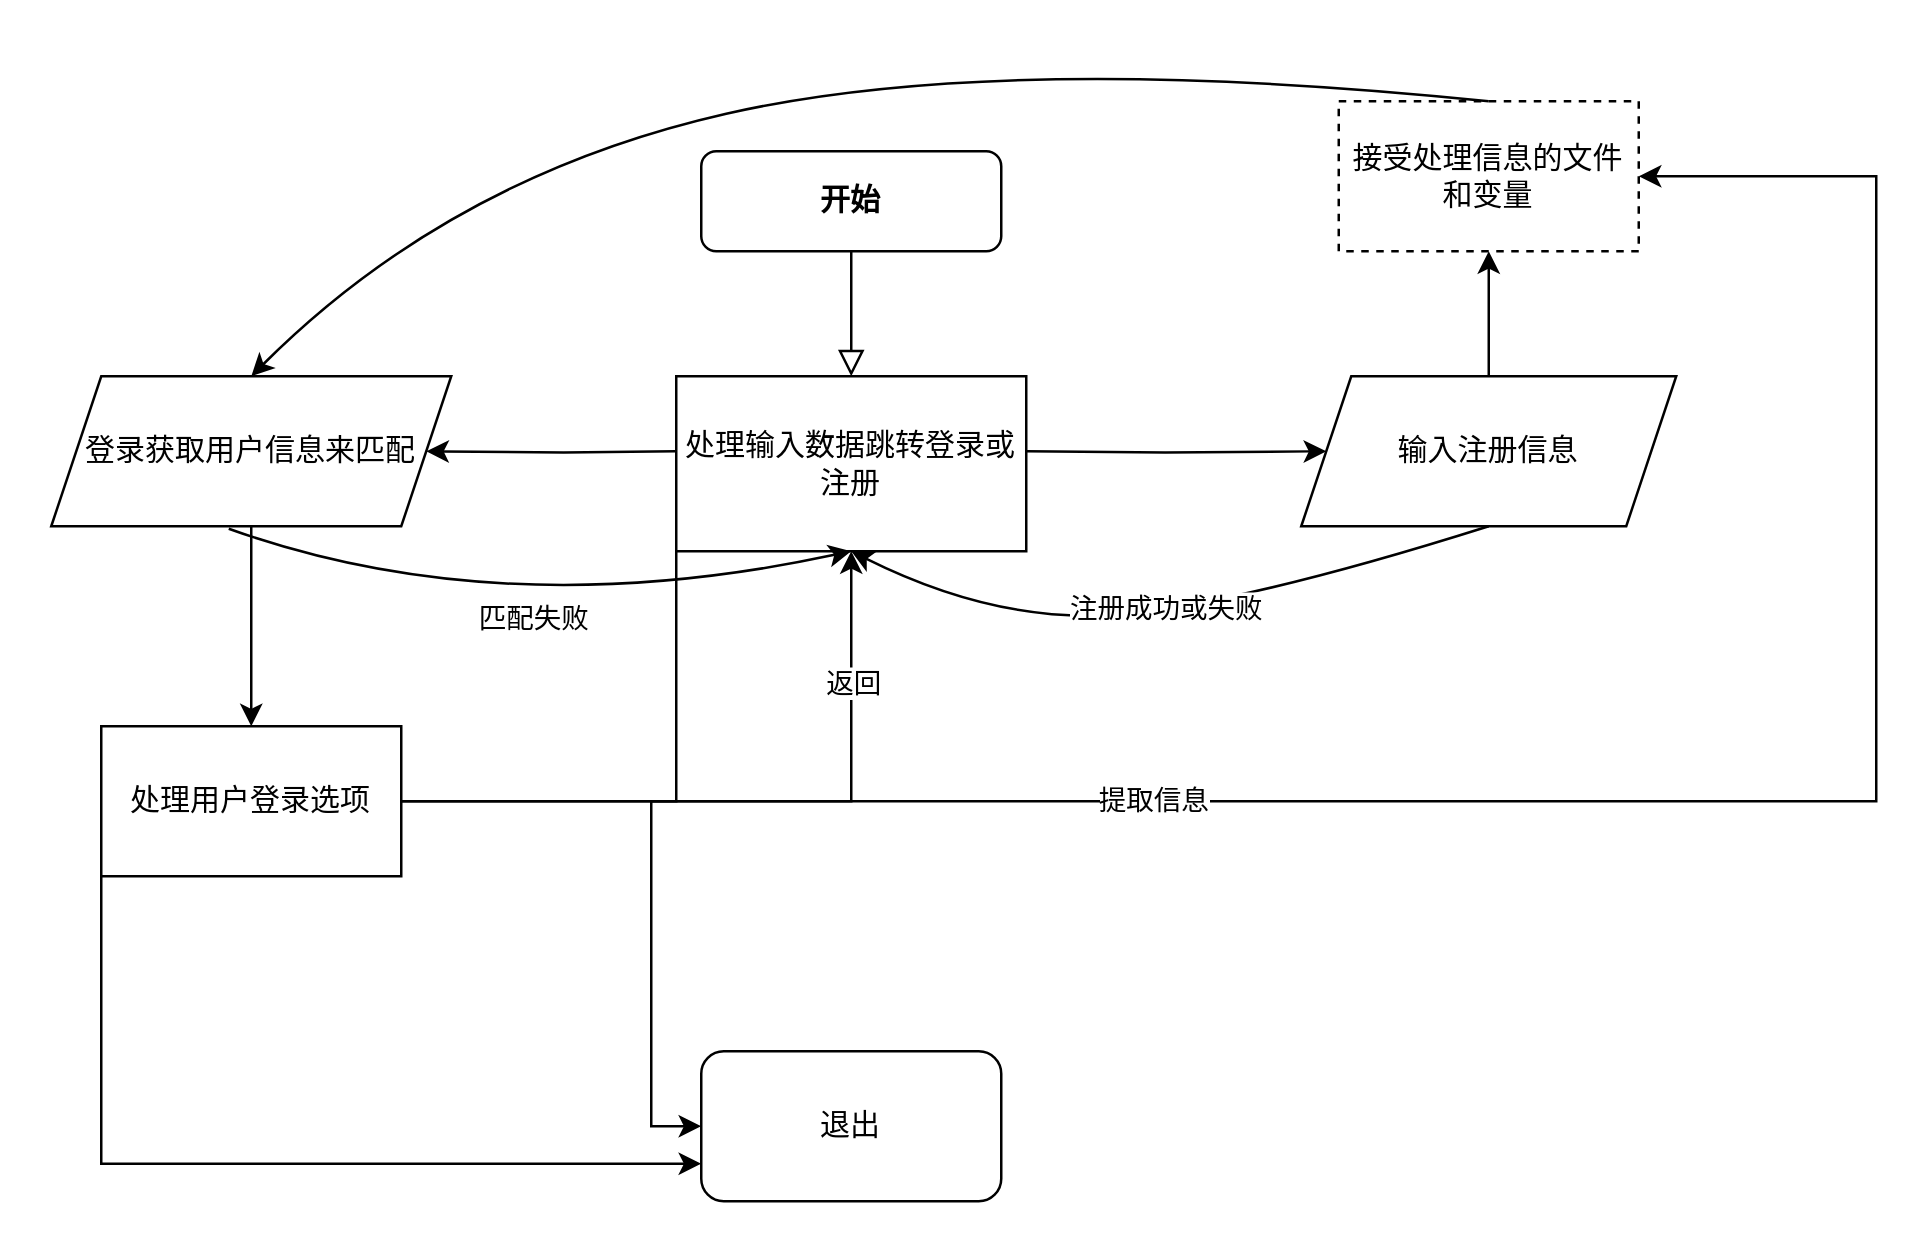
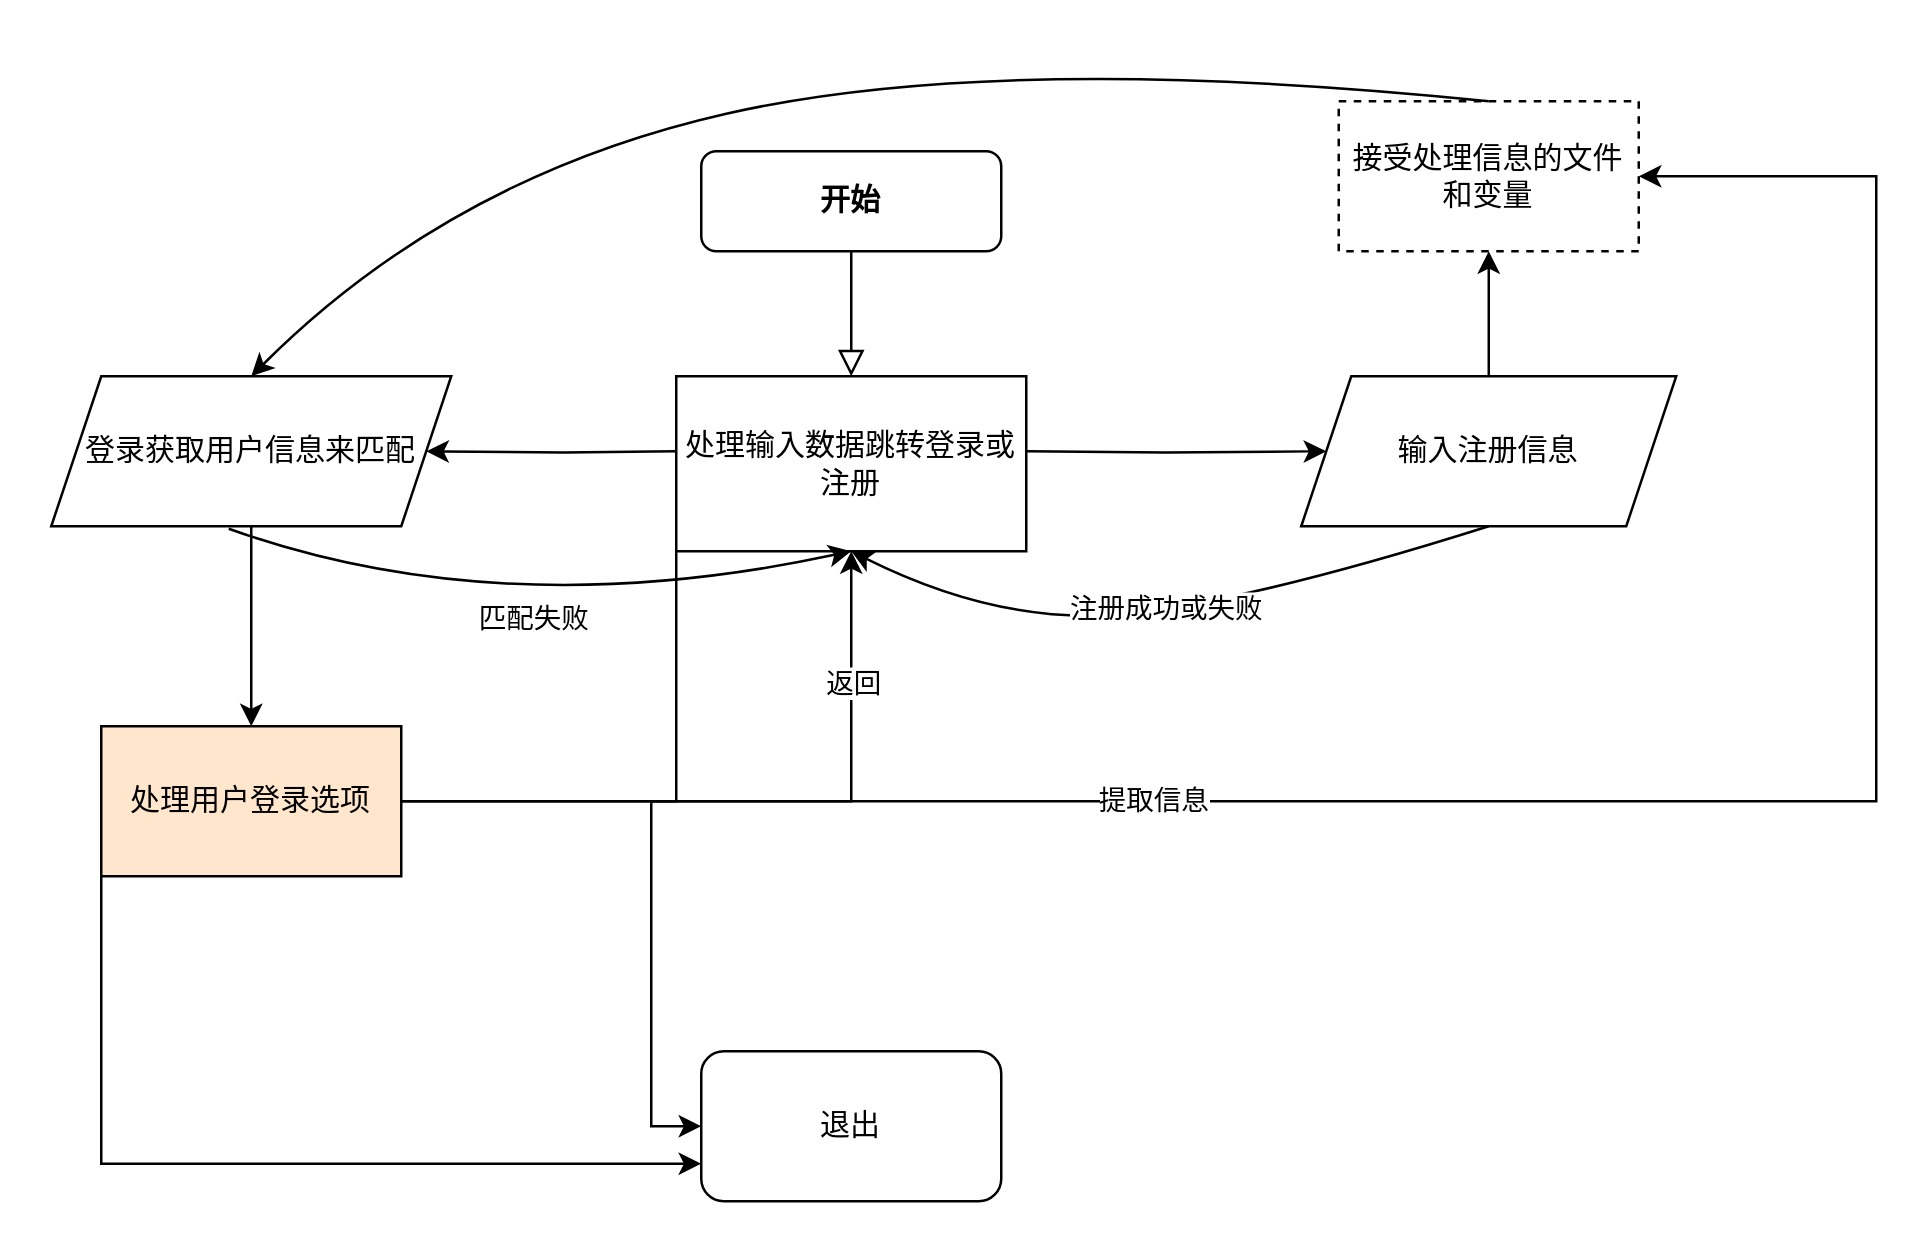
(251, 801) -> (251, 801)
